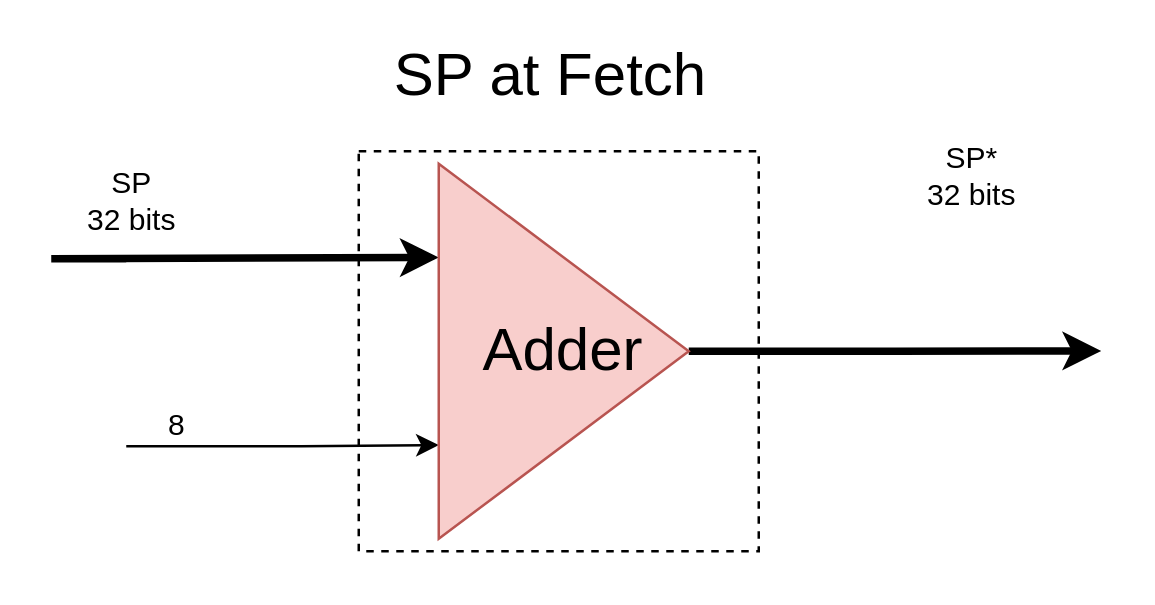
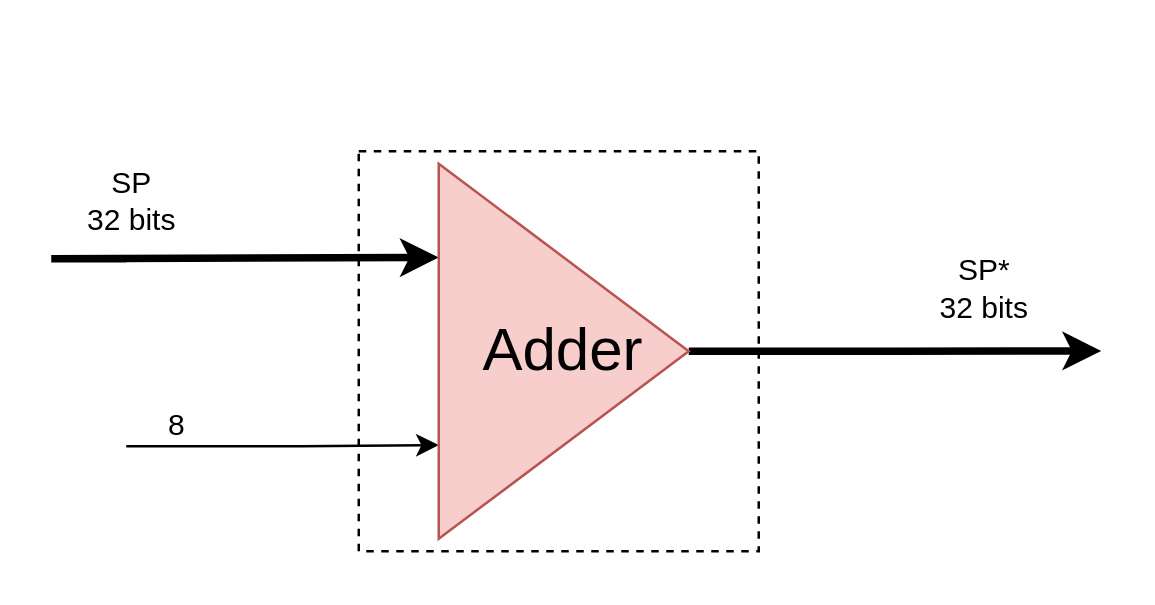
(551, 76) -> none
(971, 176) -> (984, 289)
